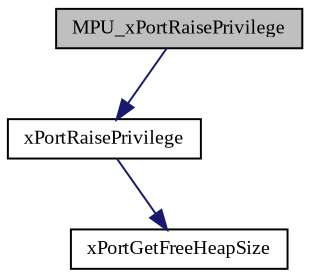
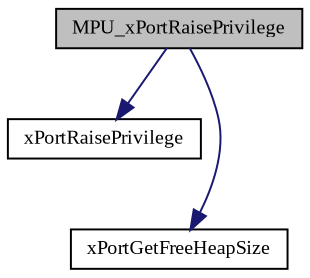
(136, 186) -> (220, 129)
